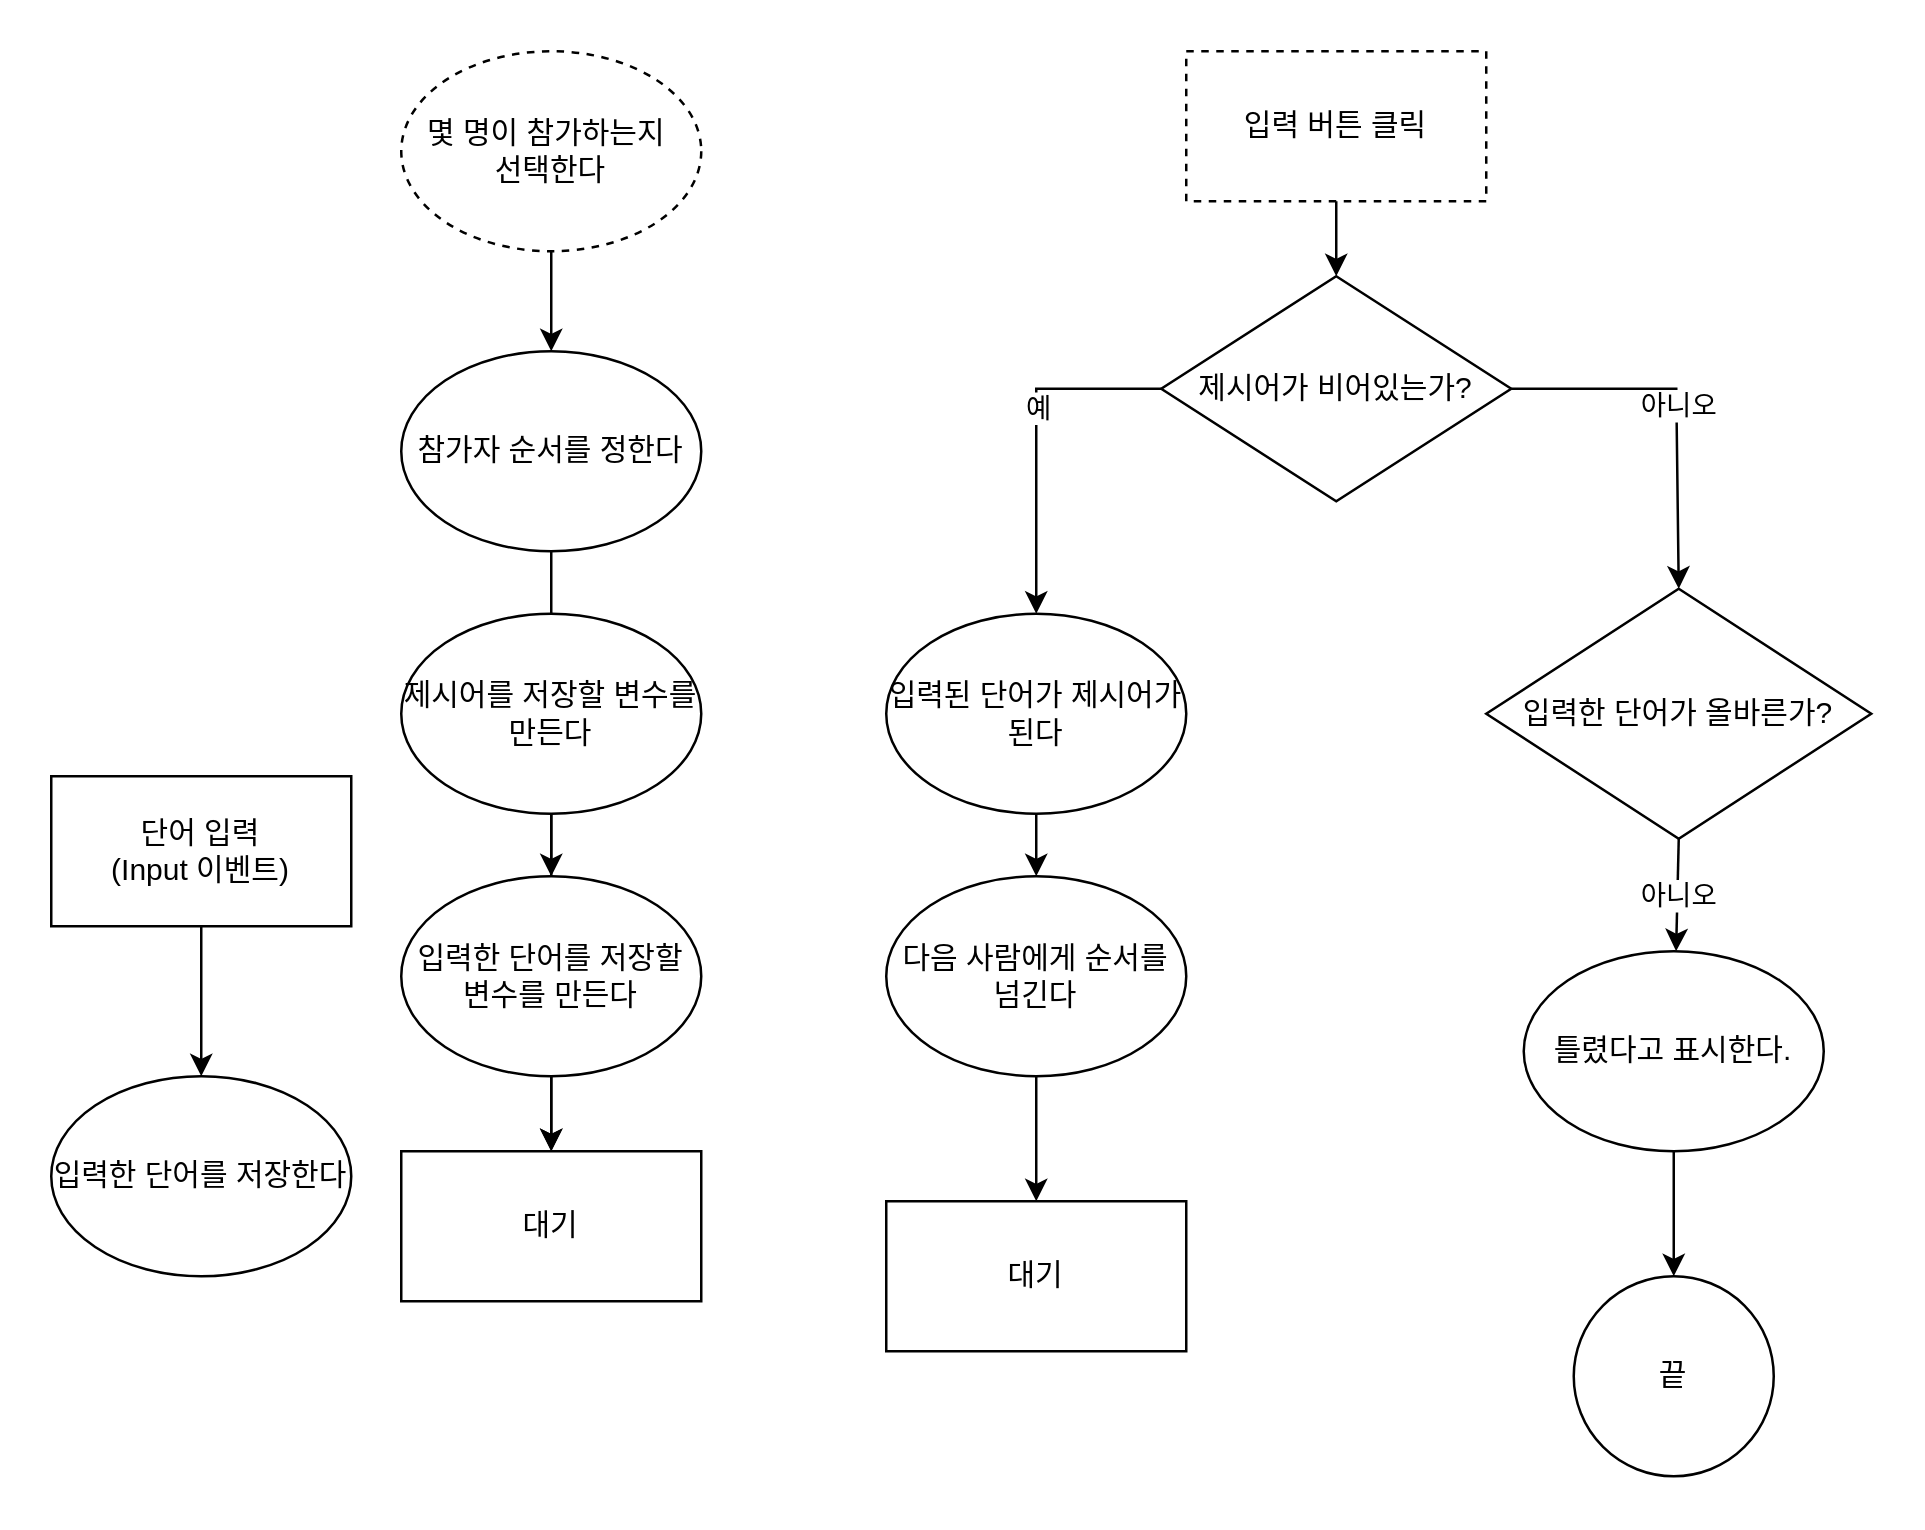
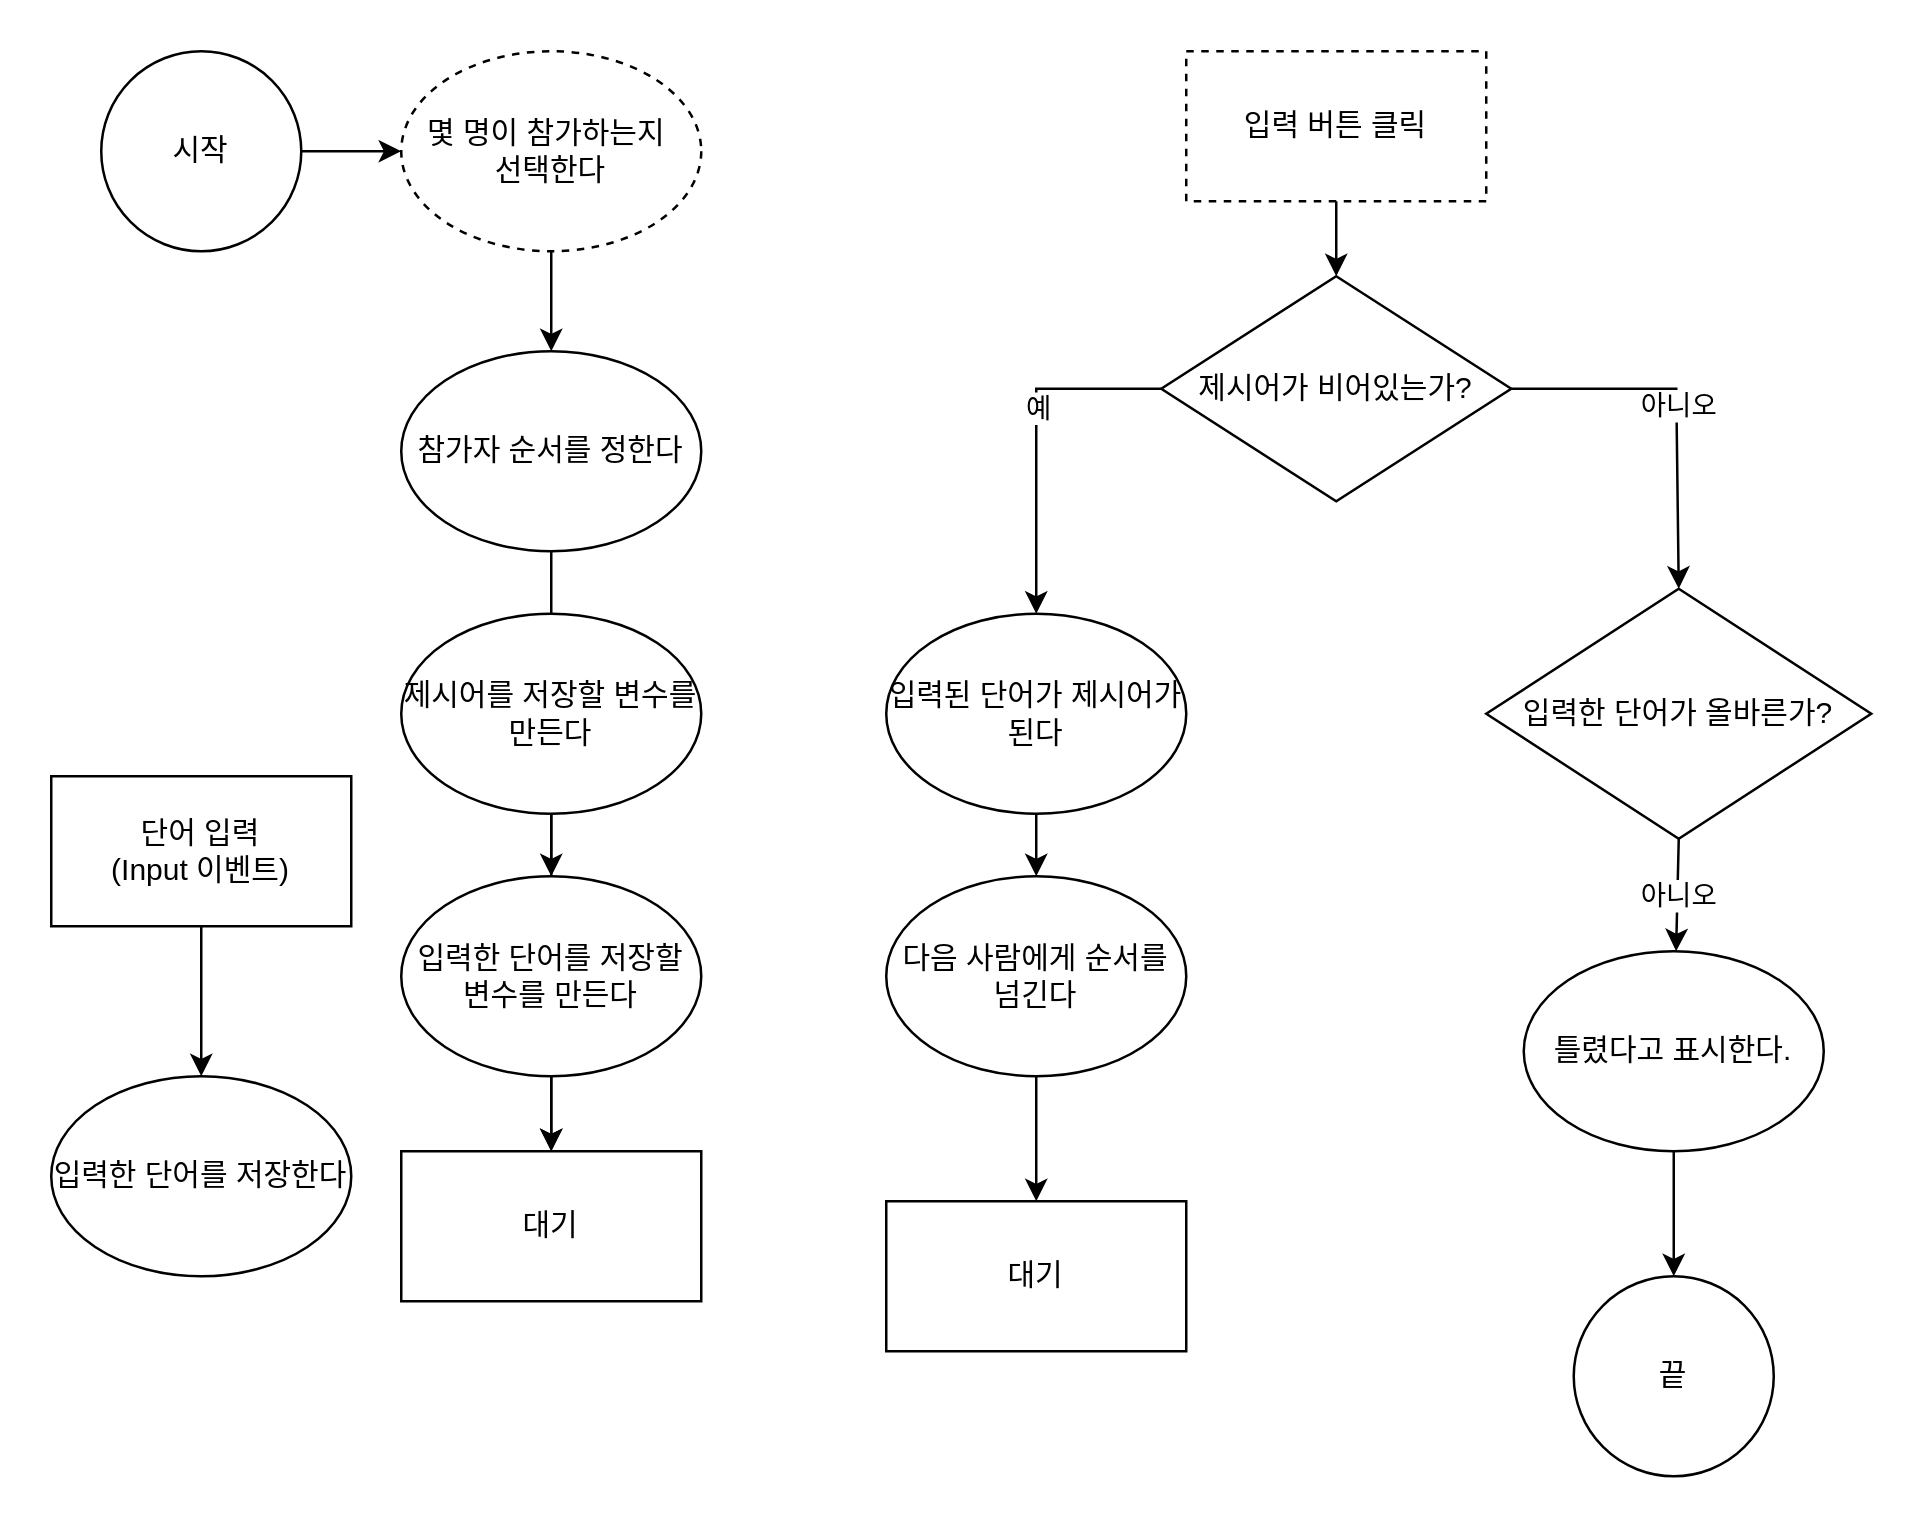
none -> (201, 151)
none -> (343, 151)
